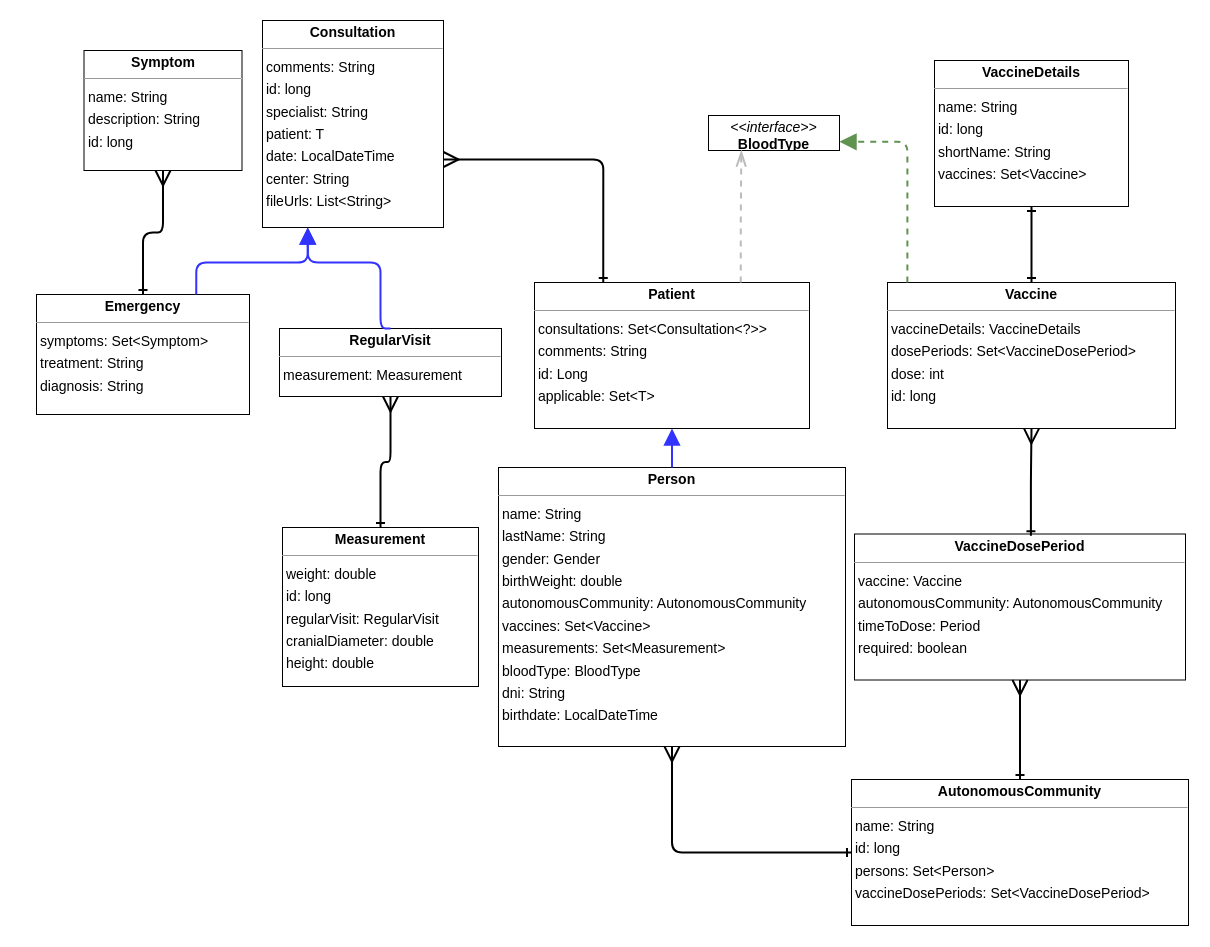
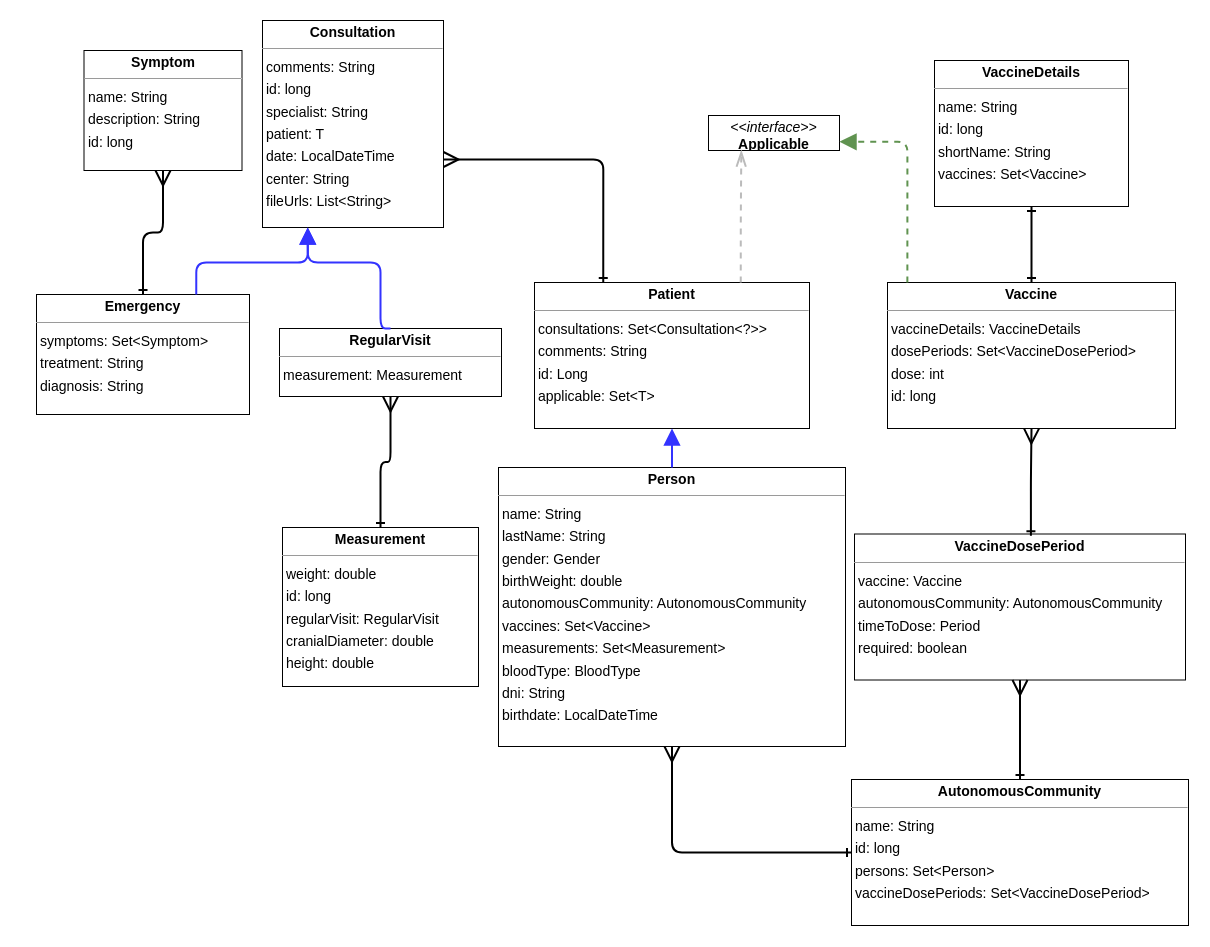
(758, 132) -> (758, 132)
